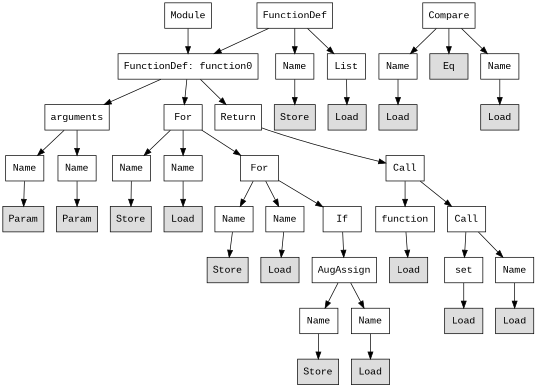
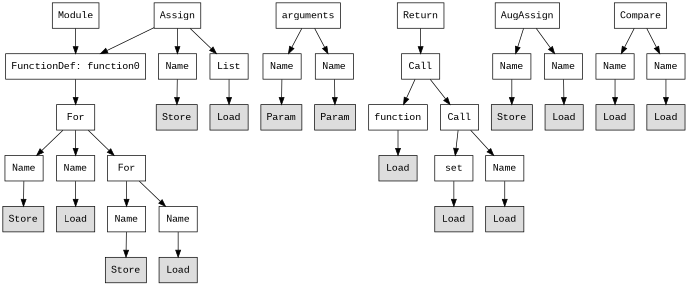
(295, 16) -> (177, 16)
(449, 66) -> none
(211, 89) -> none
(136, 90) -> none
(342, 219) -> none
